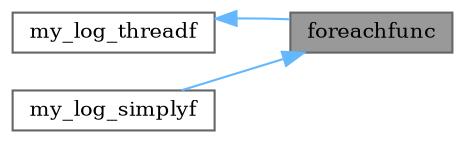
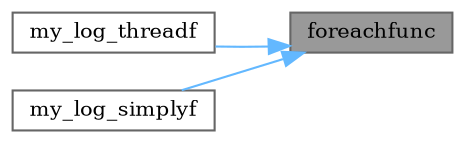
(263, 19) -> (242, 47)
